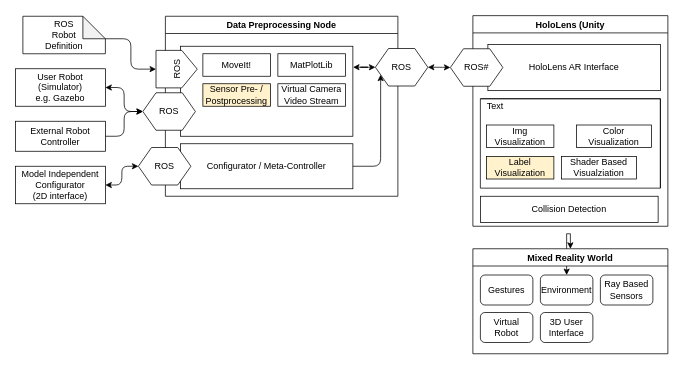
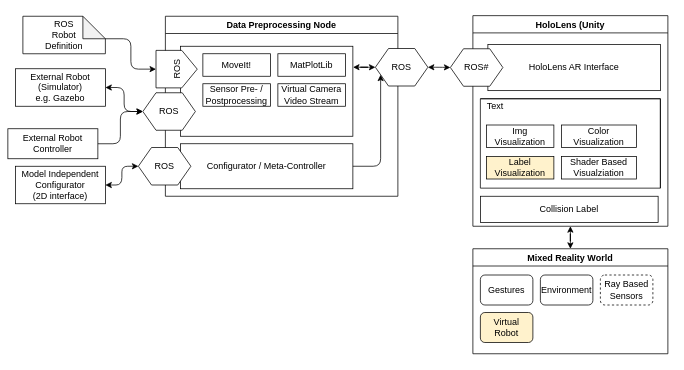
(60, 87) -> (60, 87)
(237, 95) -> (237, 95)
(60, 136) -> (53, 144)
(614, 136) -> (599, 136)
(569, 210) -> (569, 210)
(567, 239) -> (570, 233)
(627, 290) -> (627, 290)
(507, 327) -> (507, 327)
(567, 327) -> none
